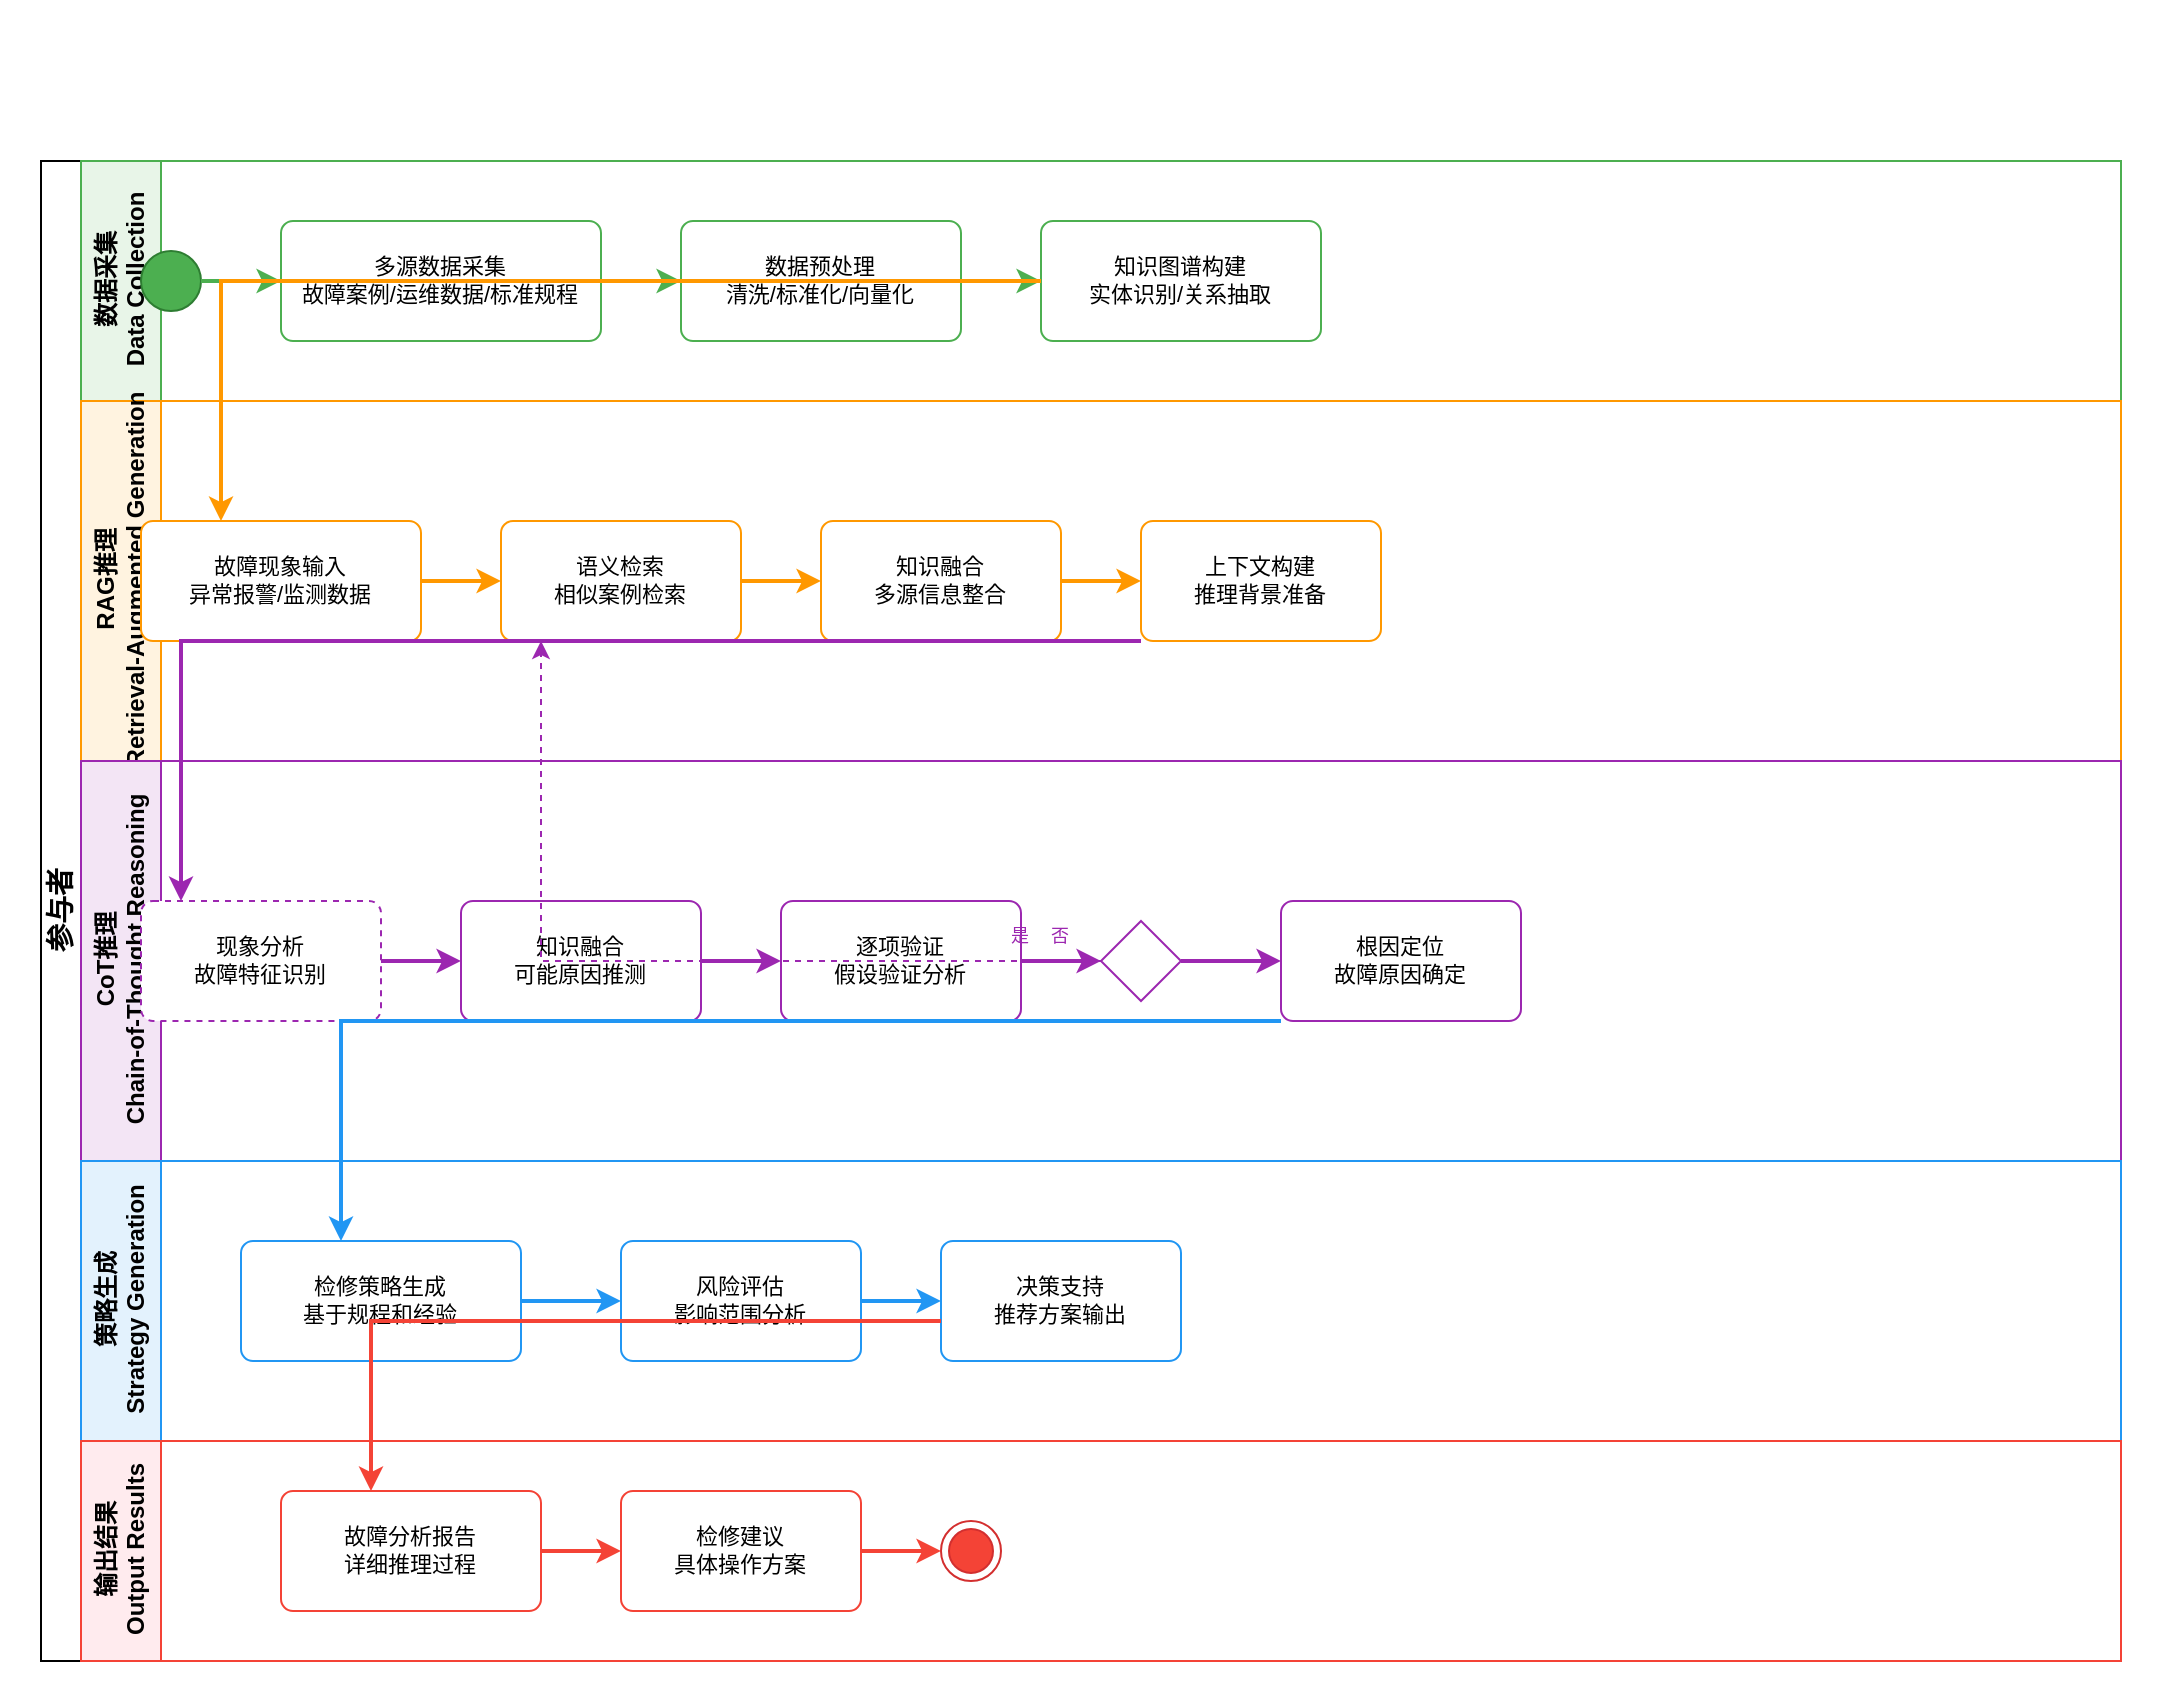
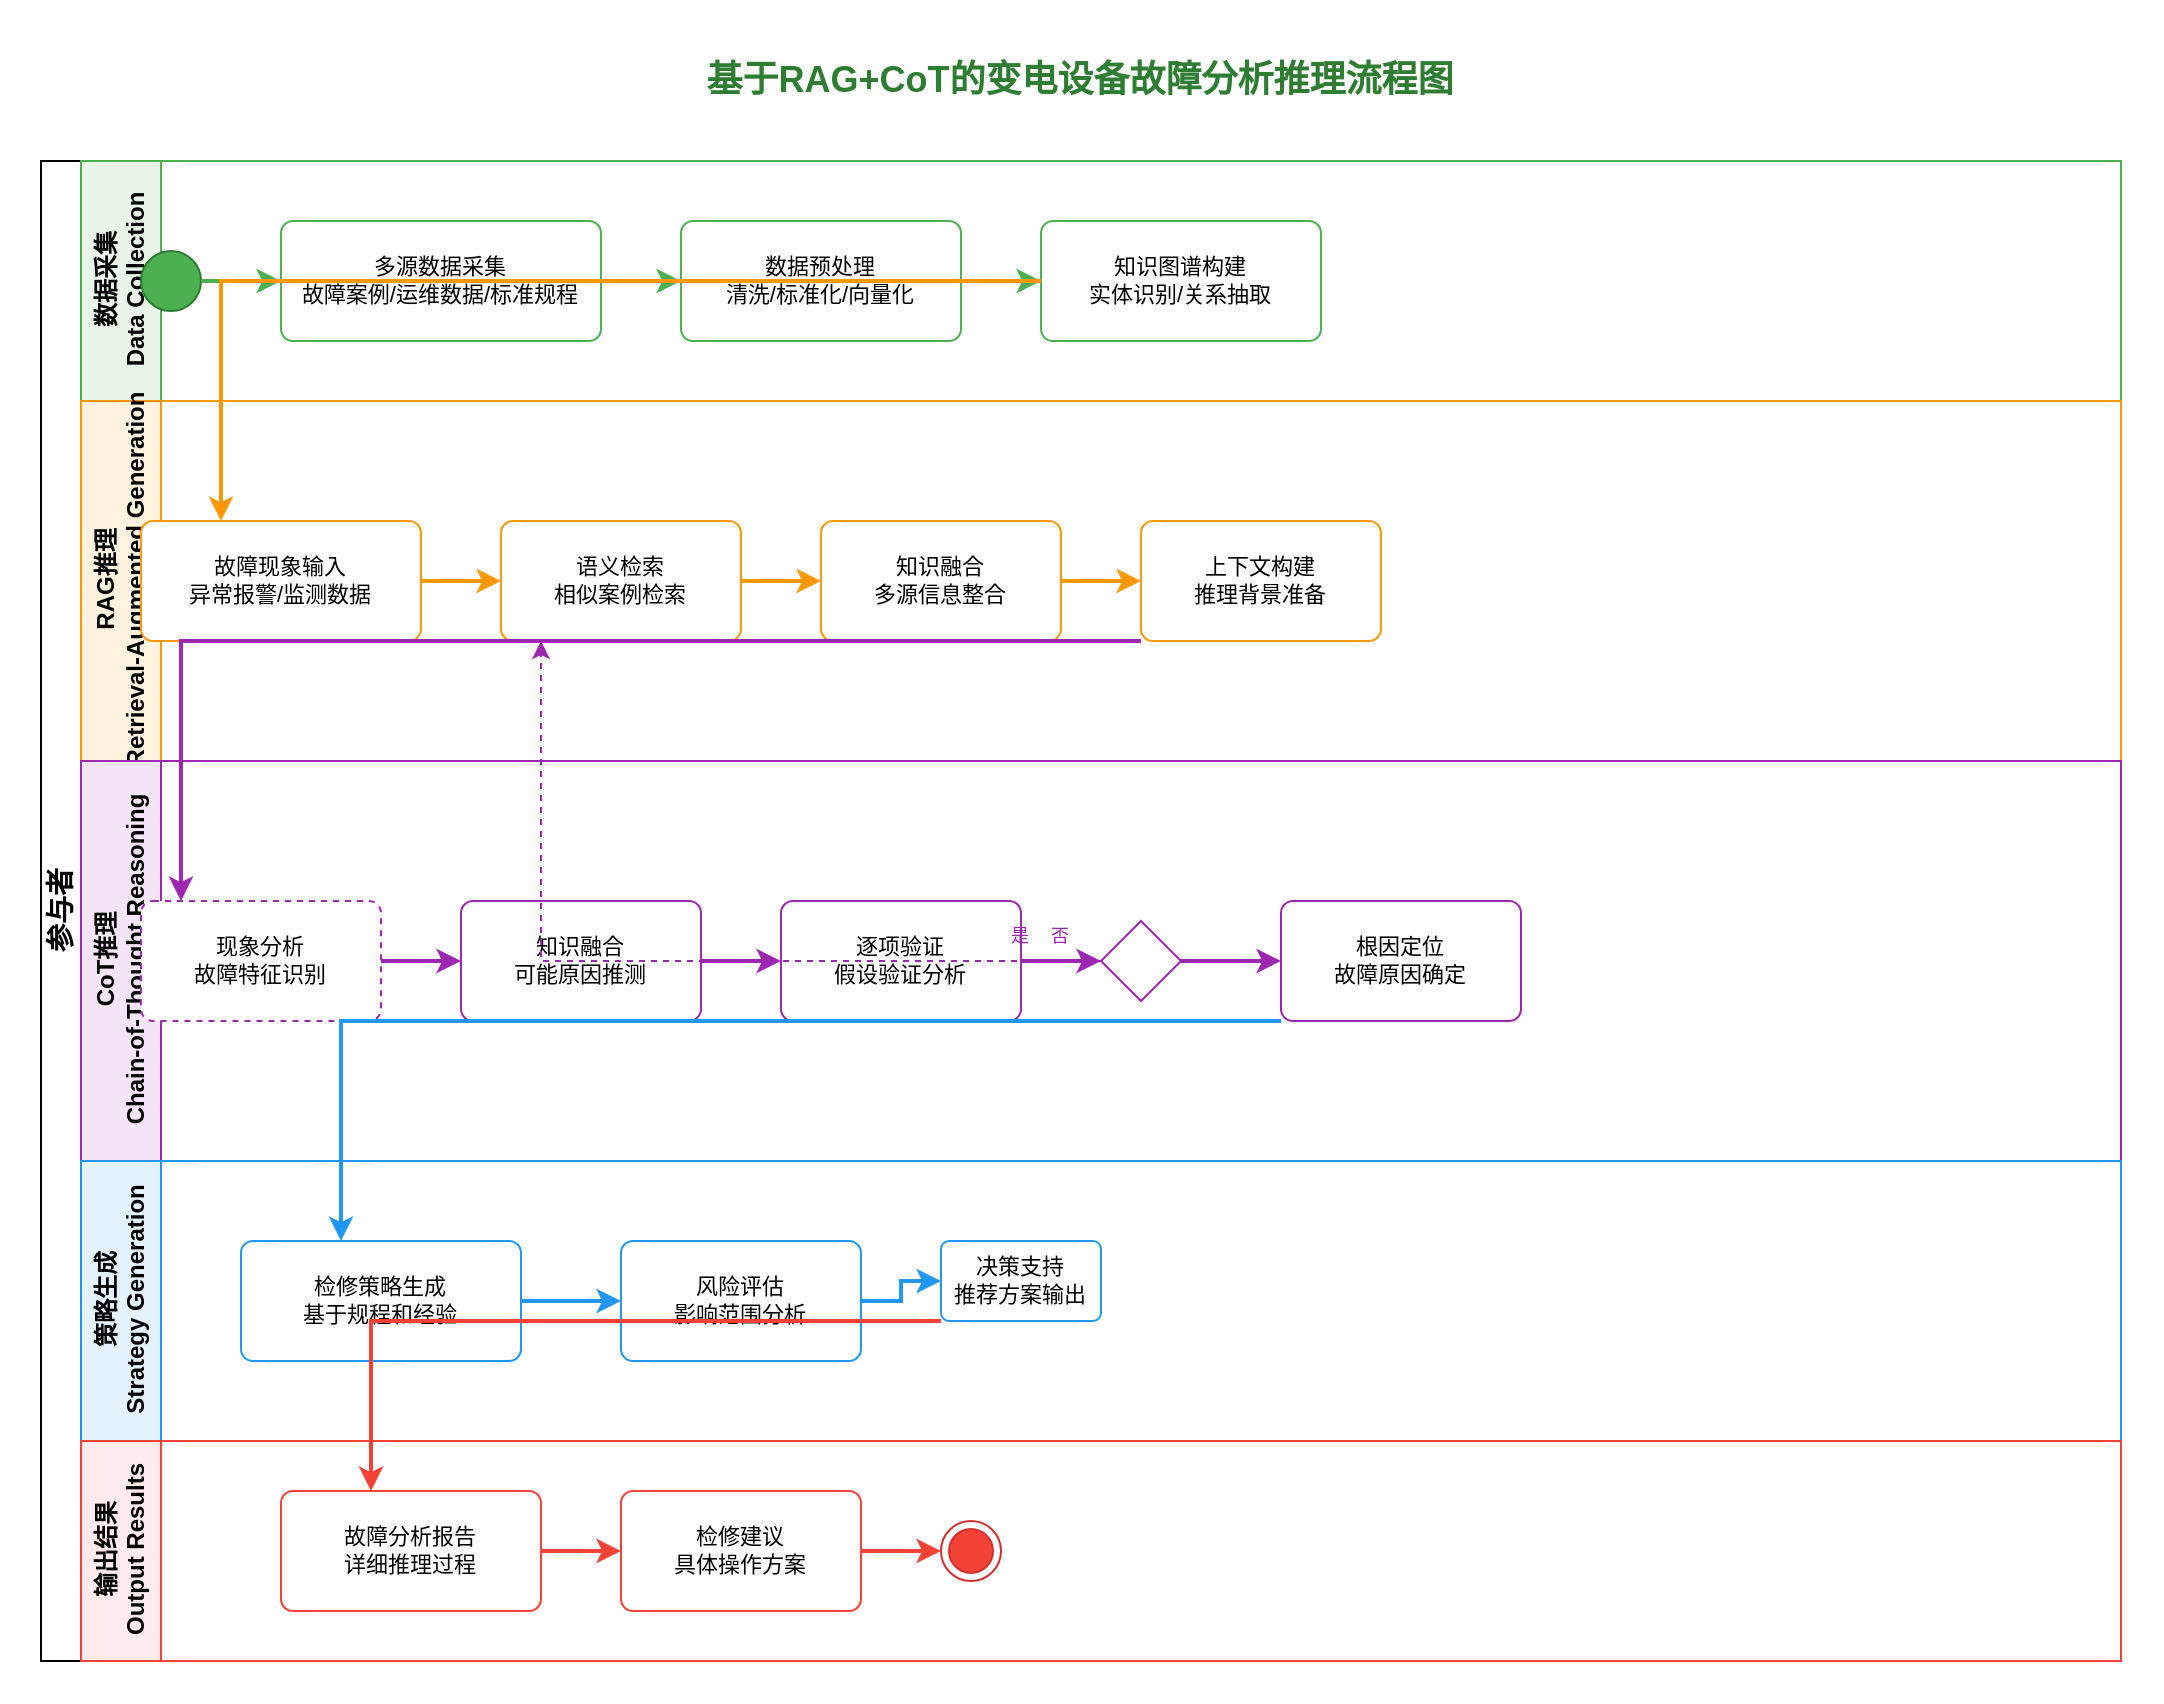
none -> (1081, 81)
(1061, 1301) -> (1021, 1281)
